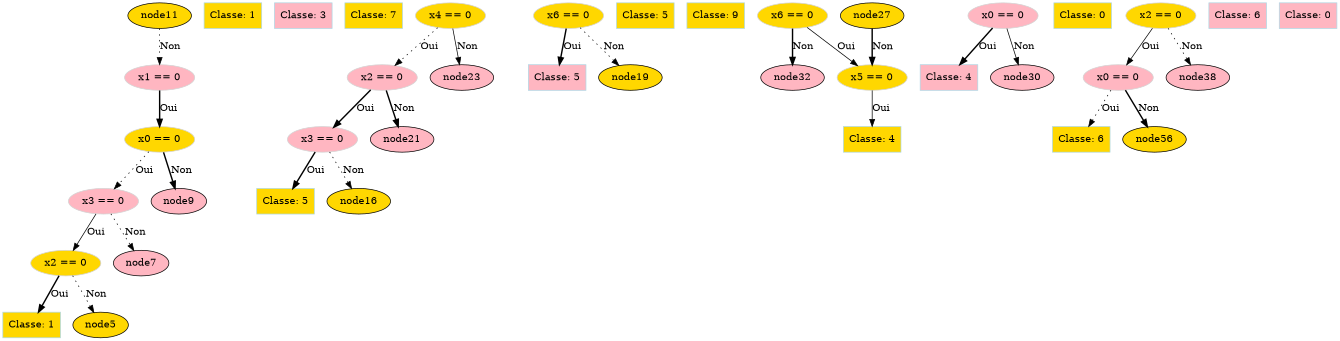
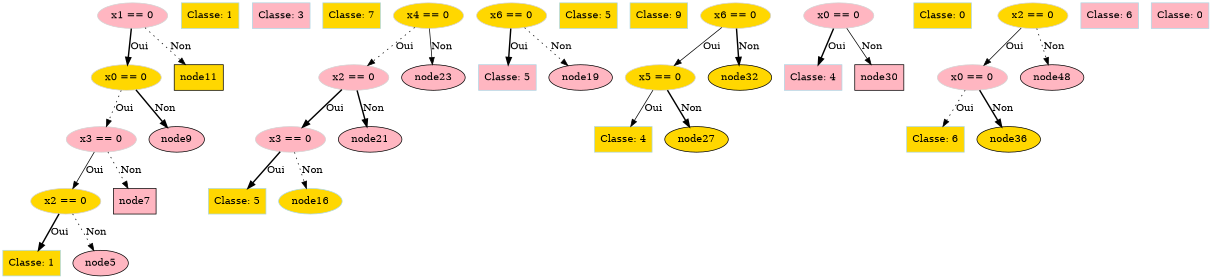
(160, 16) -> (199, 78)
(160, 43) -> (163, 44)
(872, 43) -> (677, 105)
(630, 78) -> (581, 78)
(793, 78) -> (740, 78)
(1022, 78) -> (879, 78)
(1198, 78) -> (1052, 78)
(1154, 139) -> (1009, 139)
(359, 201) -> (310, 201)
(141, 263) -> (135, 201)
(101, 325) -> (101, 263)
